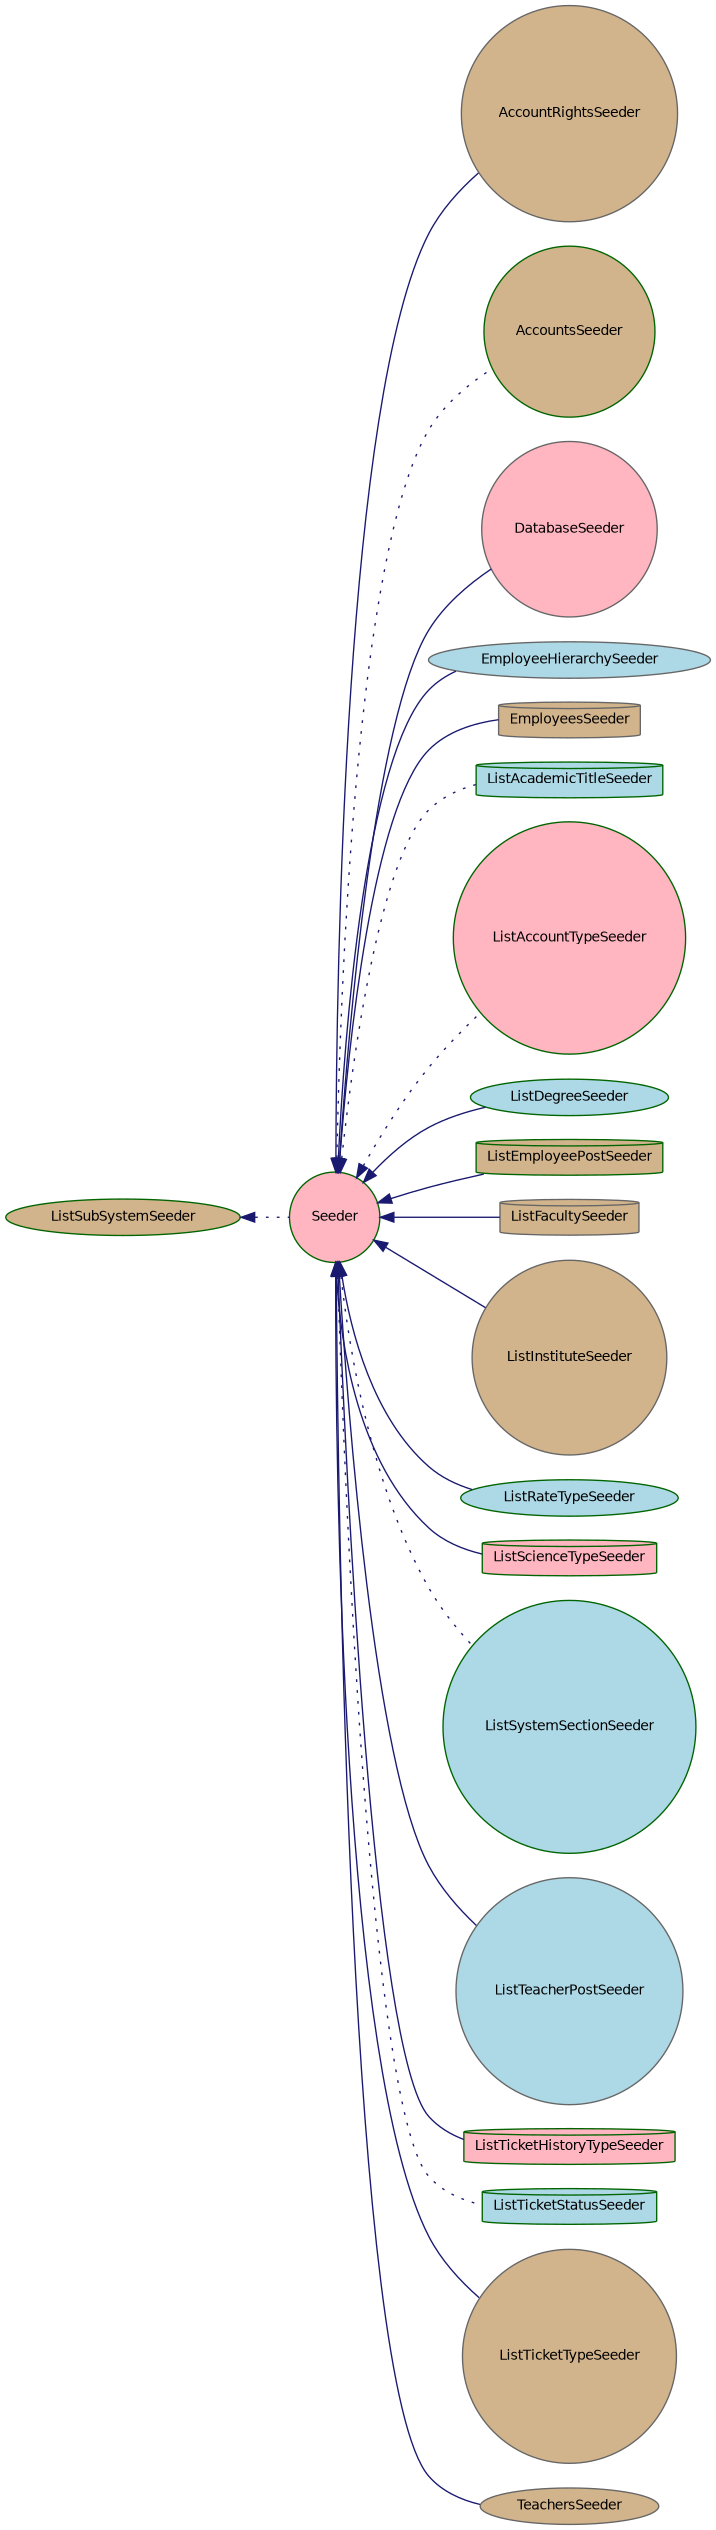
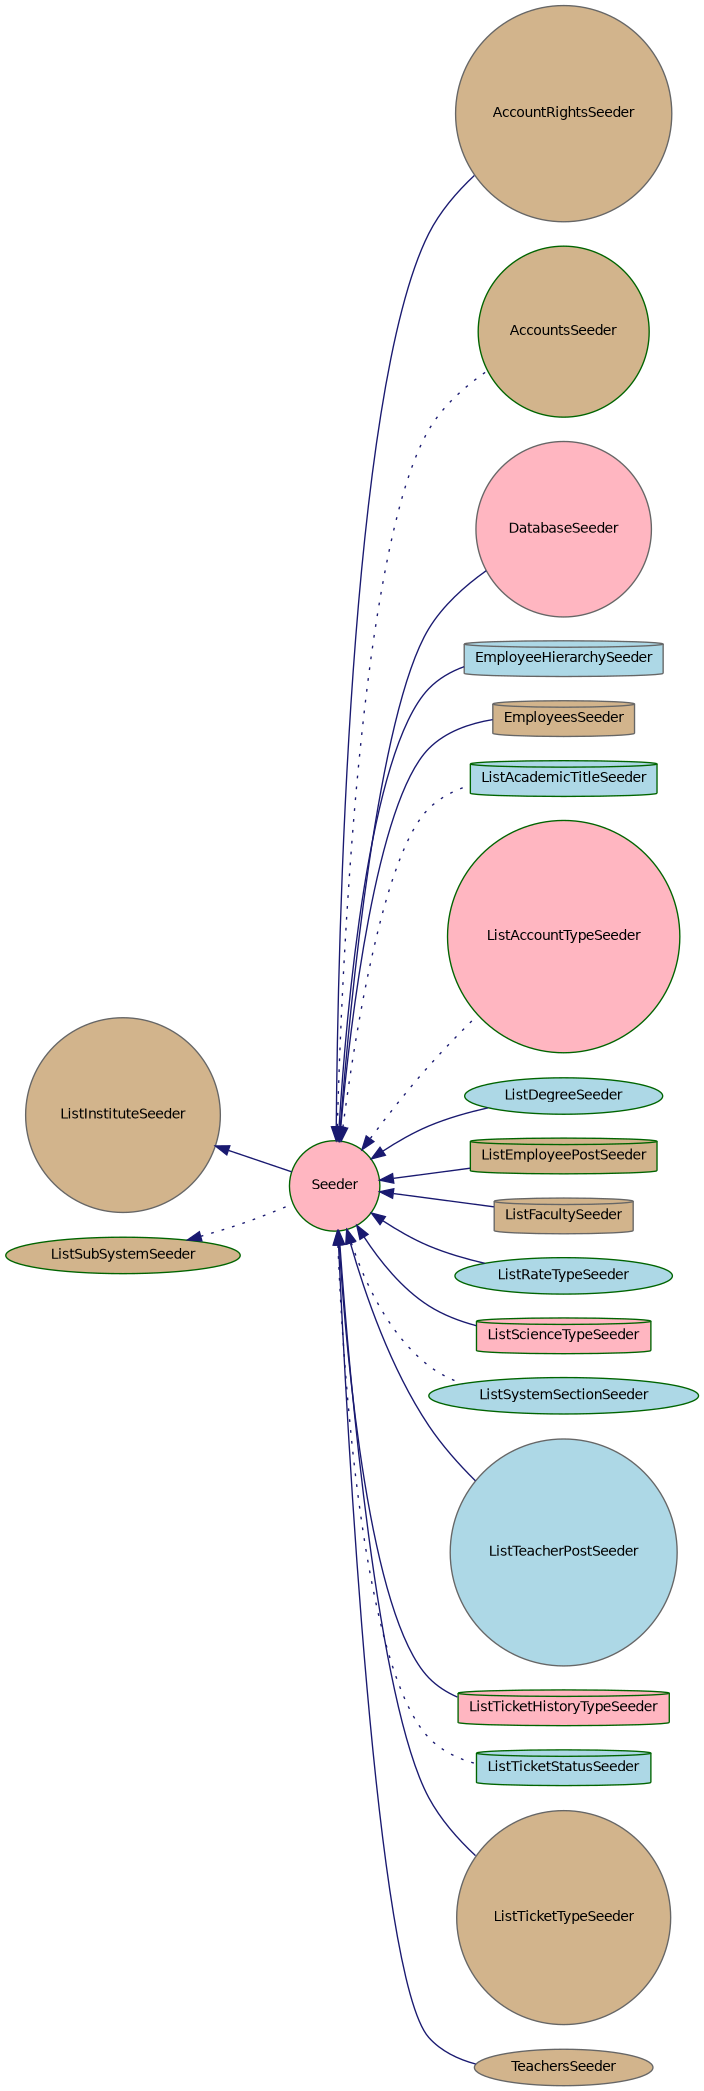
(569, 660) -> (564, 659)
(436, 1278) -> (260, 1161)
(569, 1727) -> (564, 1396)
